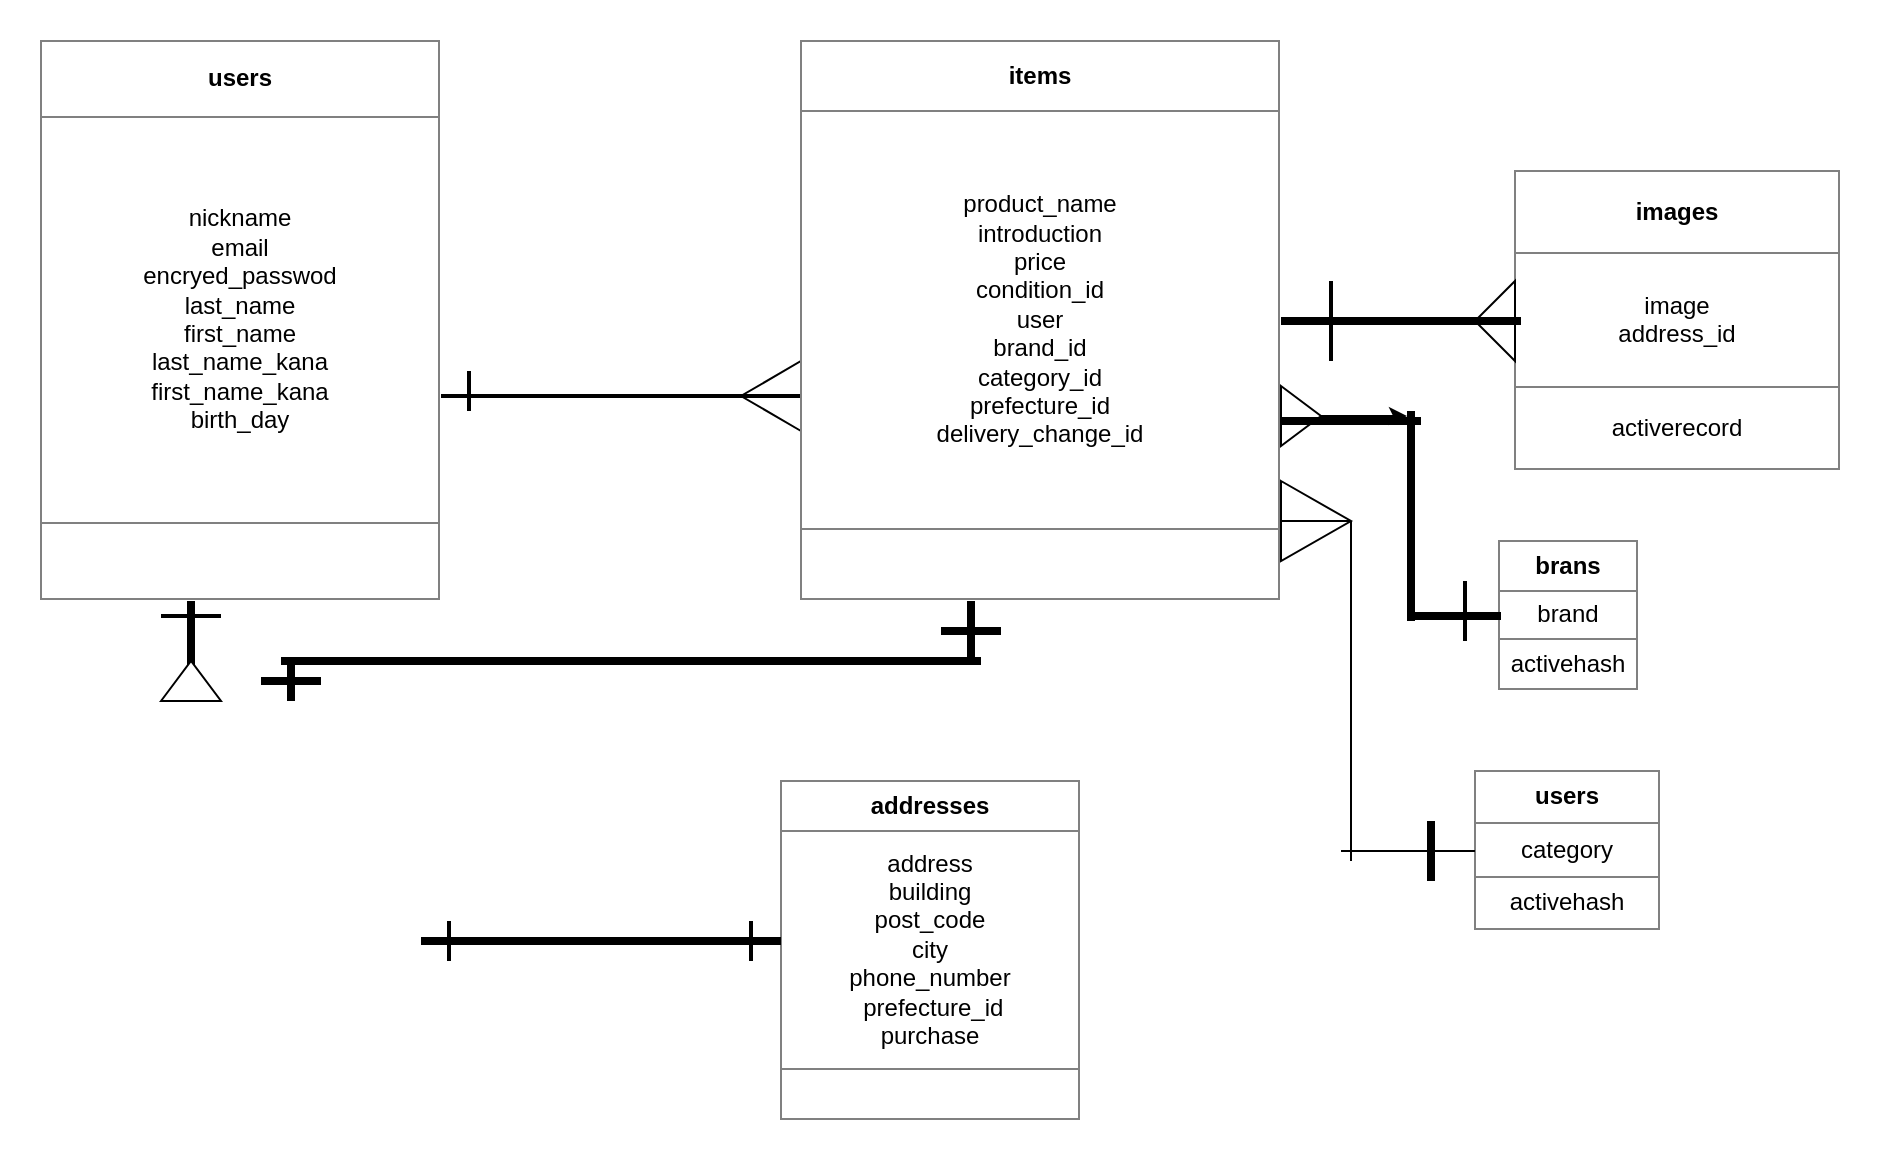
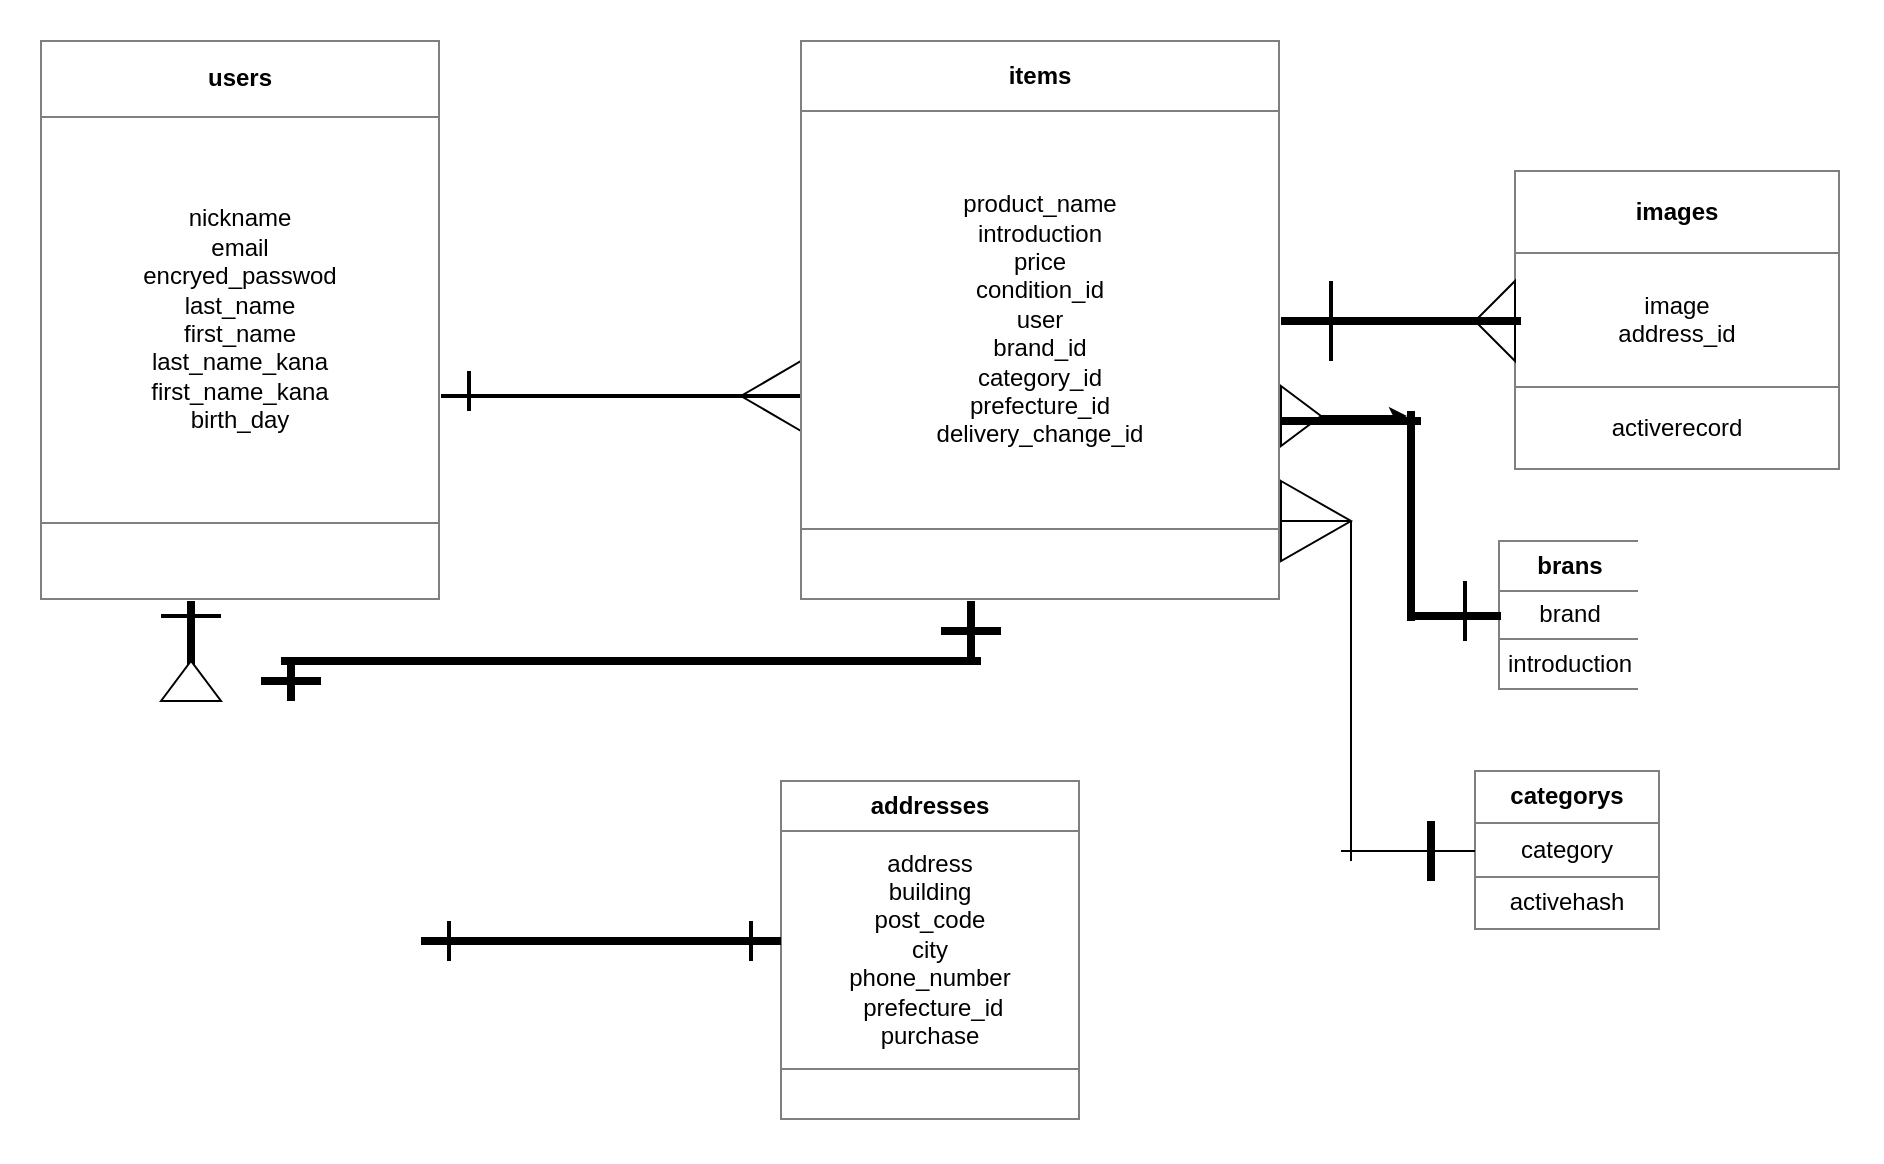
(1563, 584) -> (1573, 584)
(1539, 814) -> (1539, 814)
